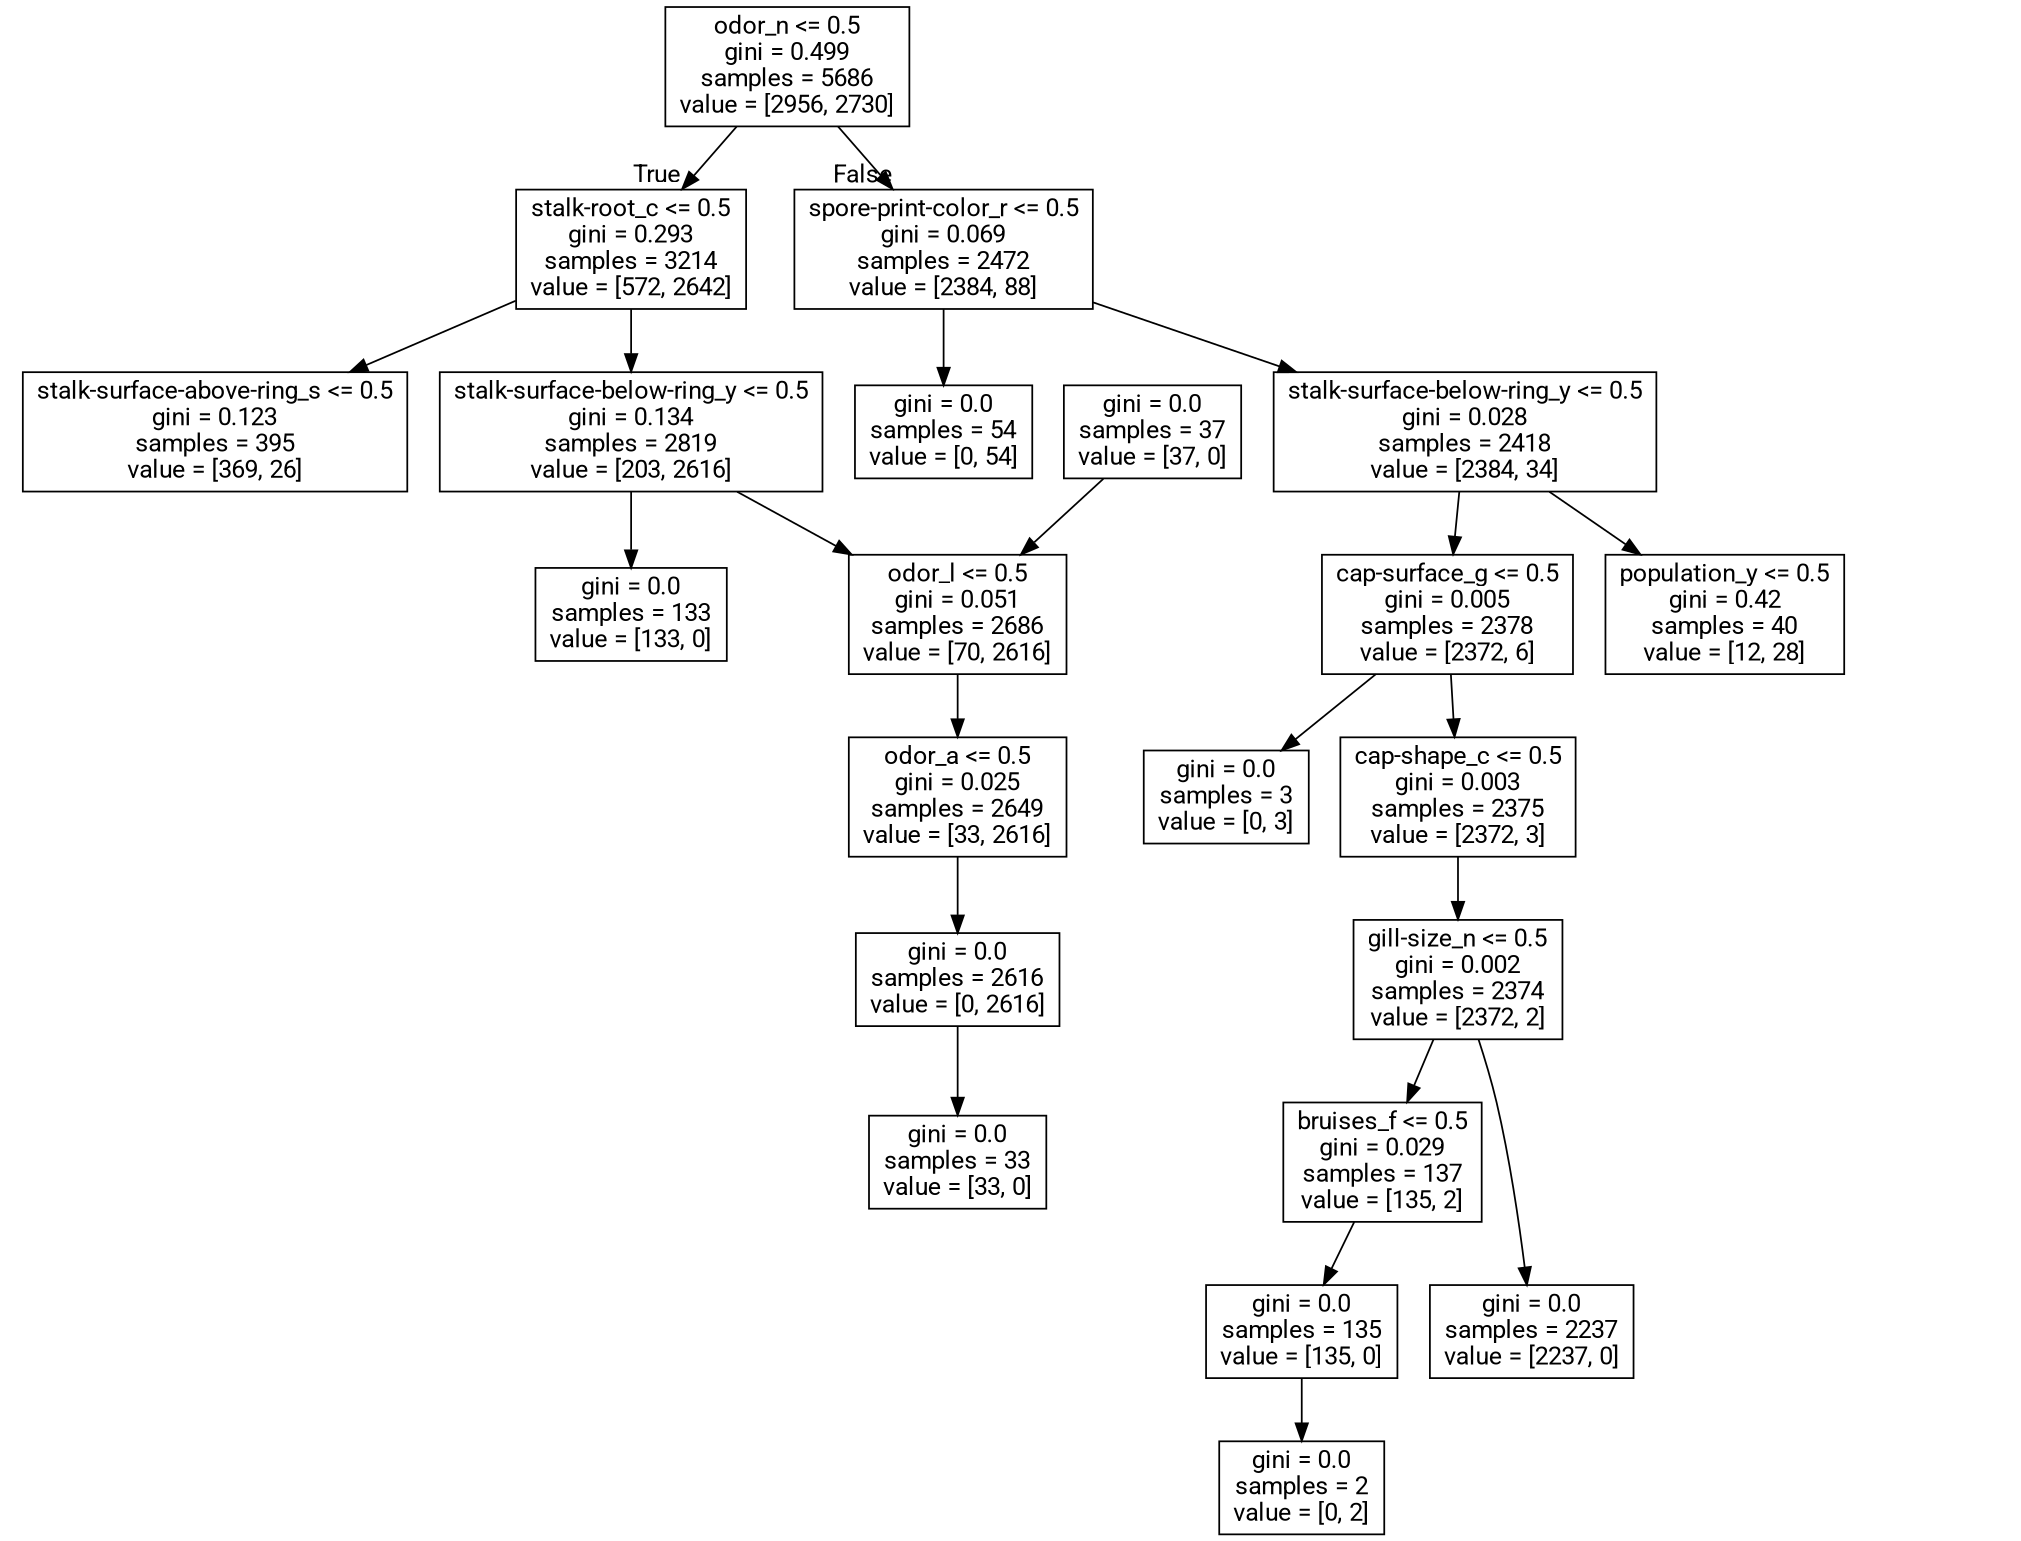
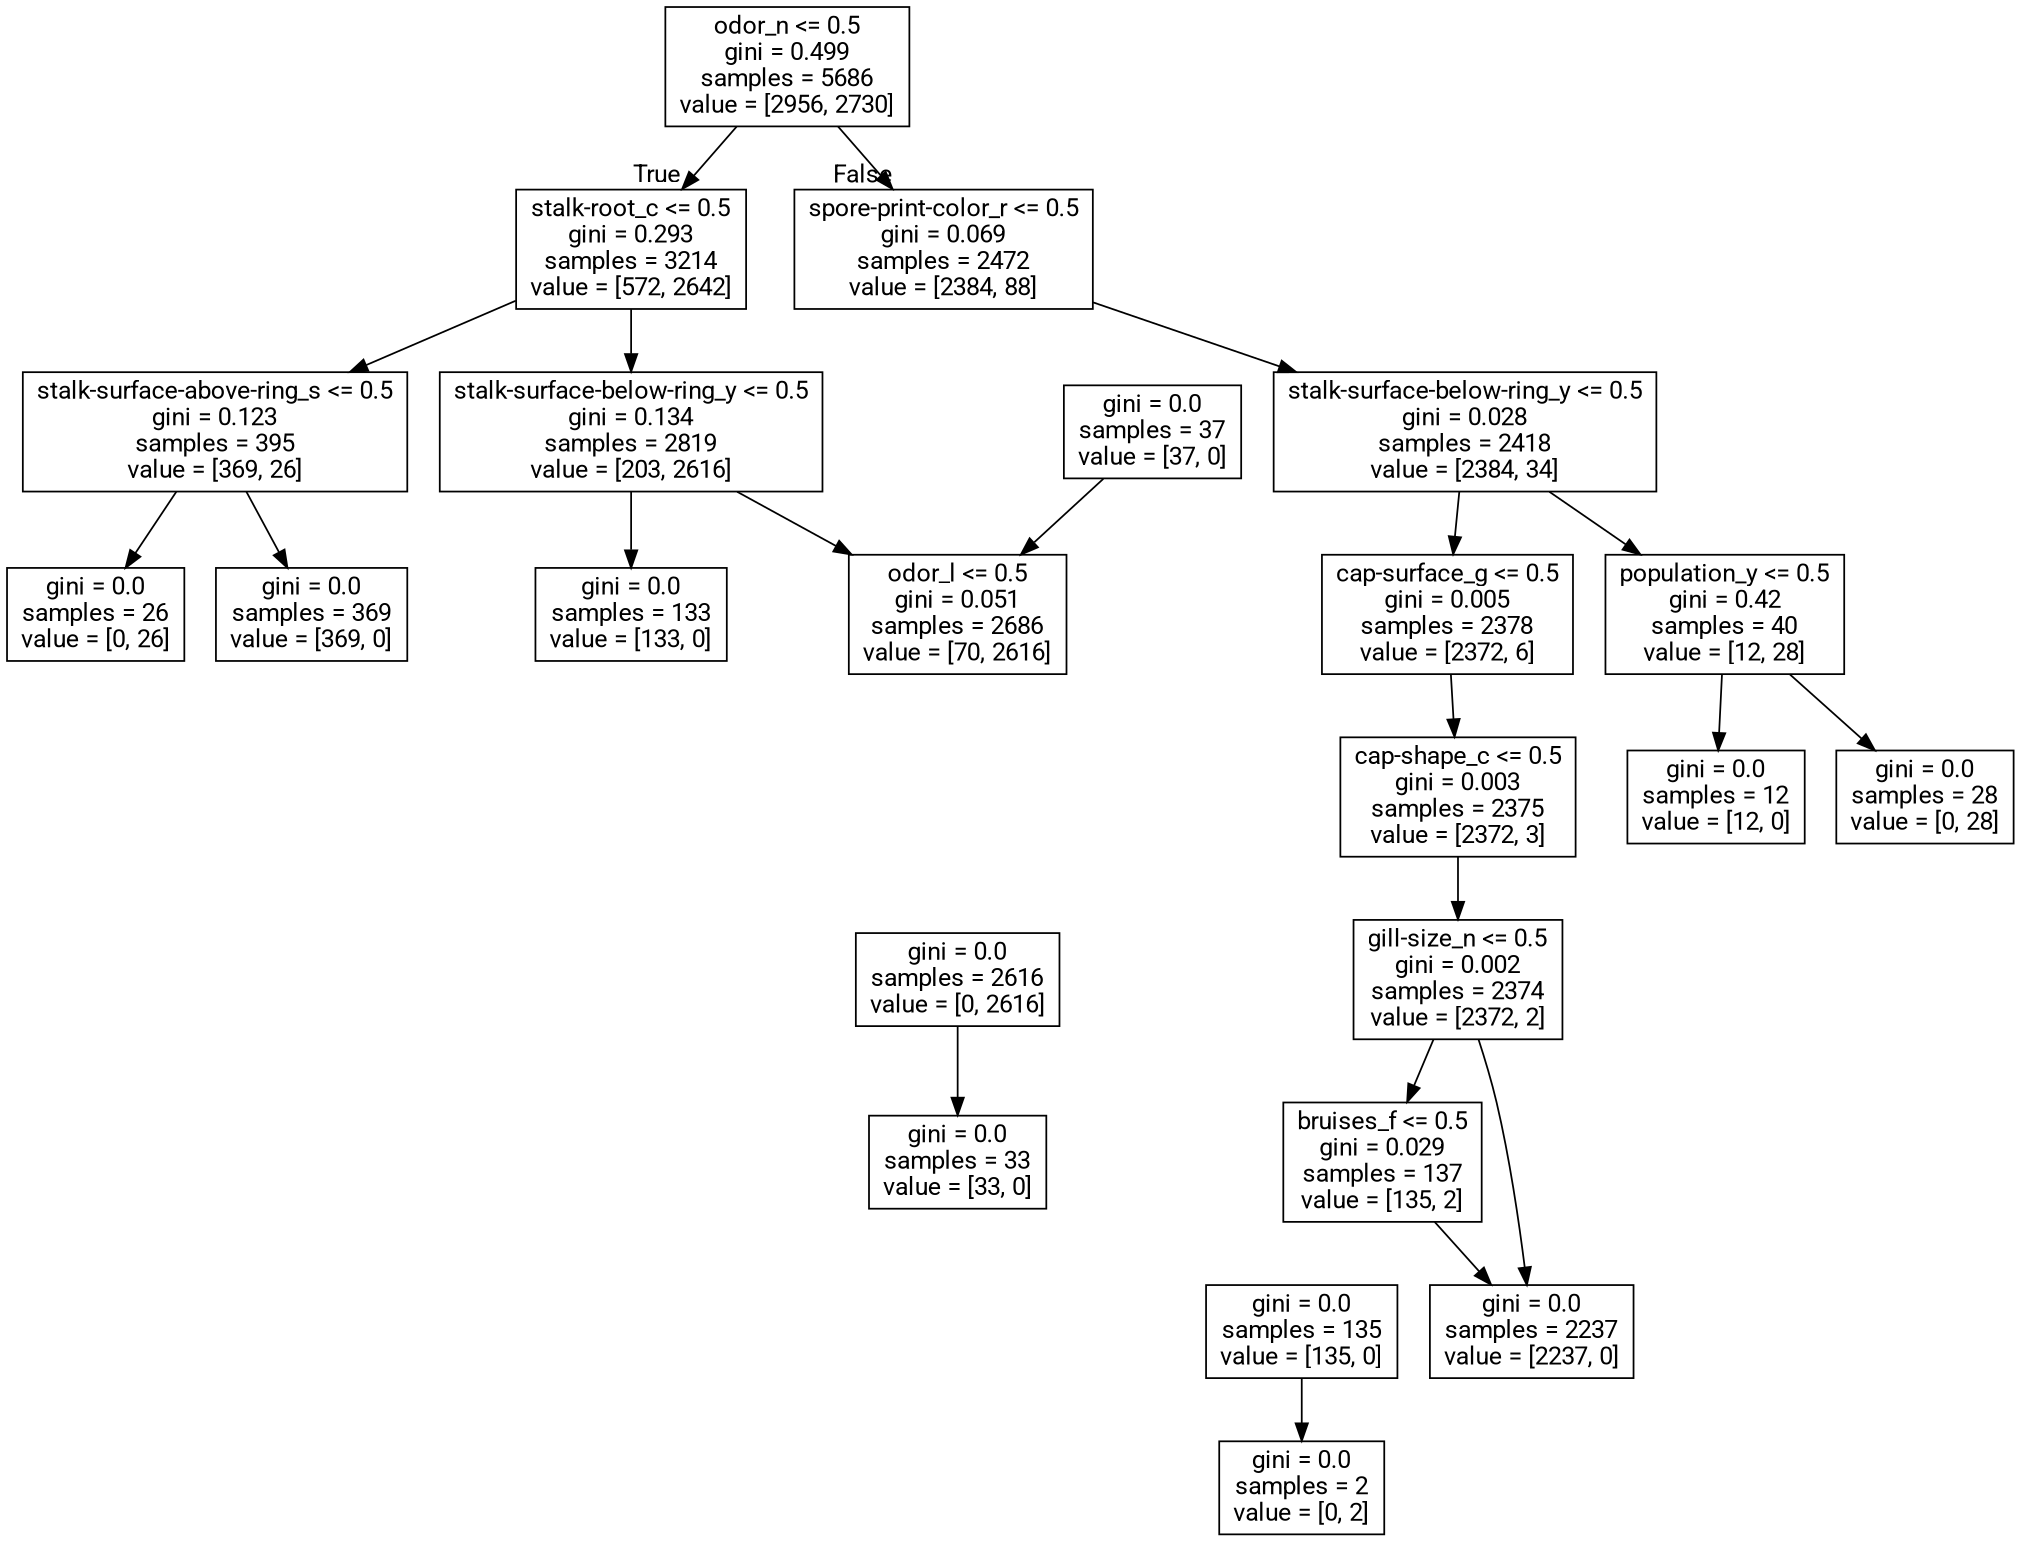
(944, 432) -> none
none -> (96, 614)
none -> (312, 614)
(958, 797) -> none
(1226, 797) -> none
none -> (1716, 797)
none -> (1925, 797)
(1343, 1245) -> (1457, 1247)
